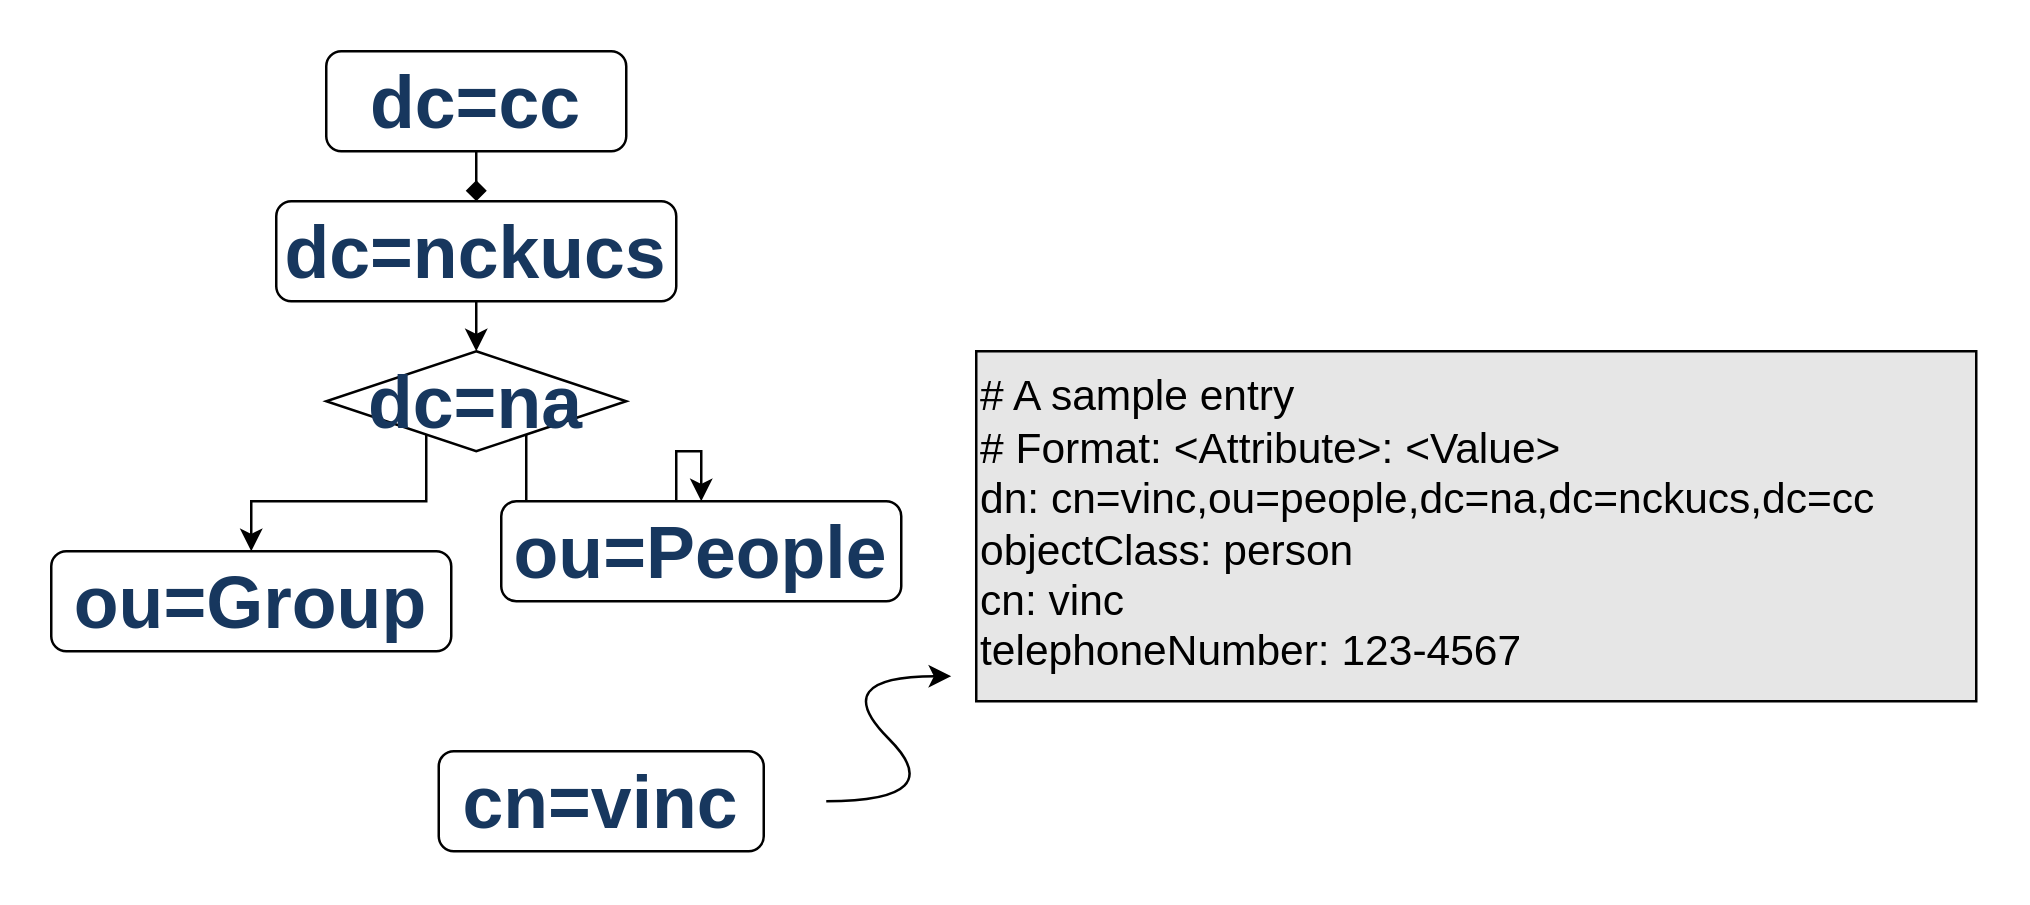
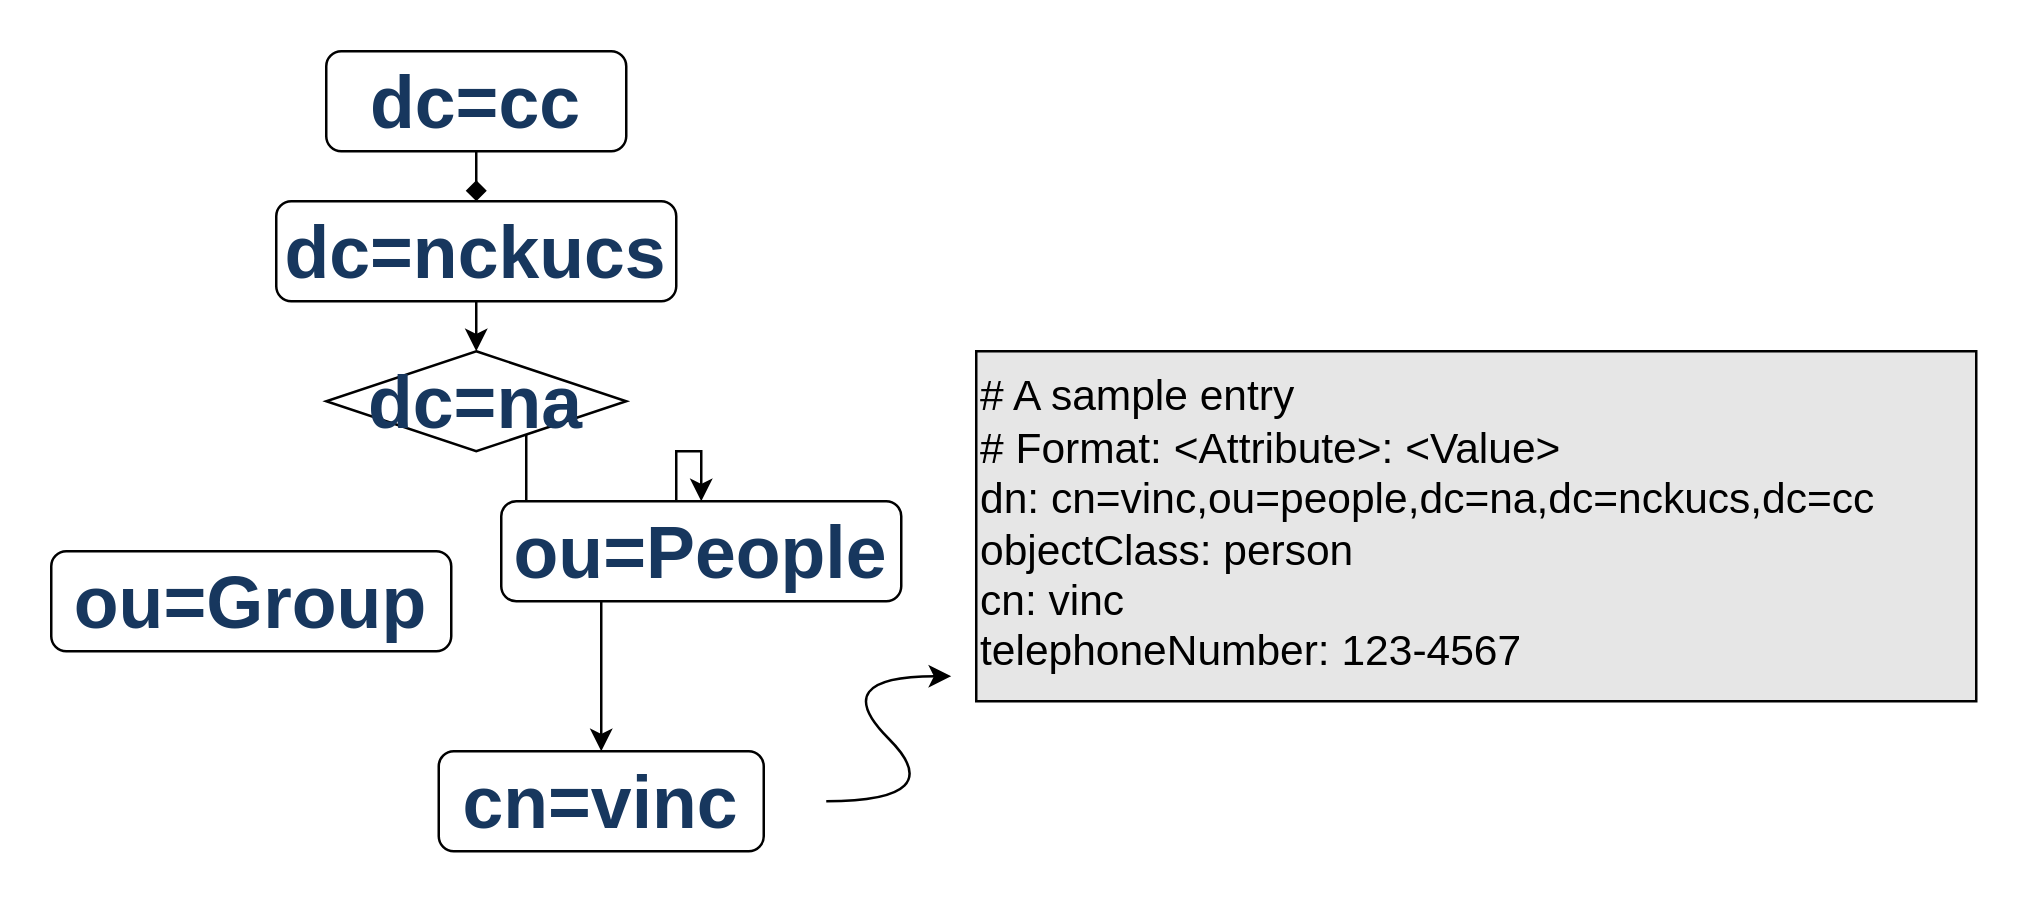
(355, 501) -> none
none -> (601, 668)
